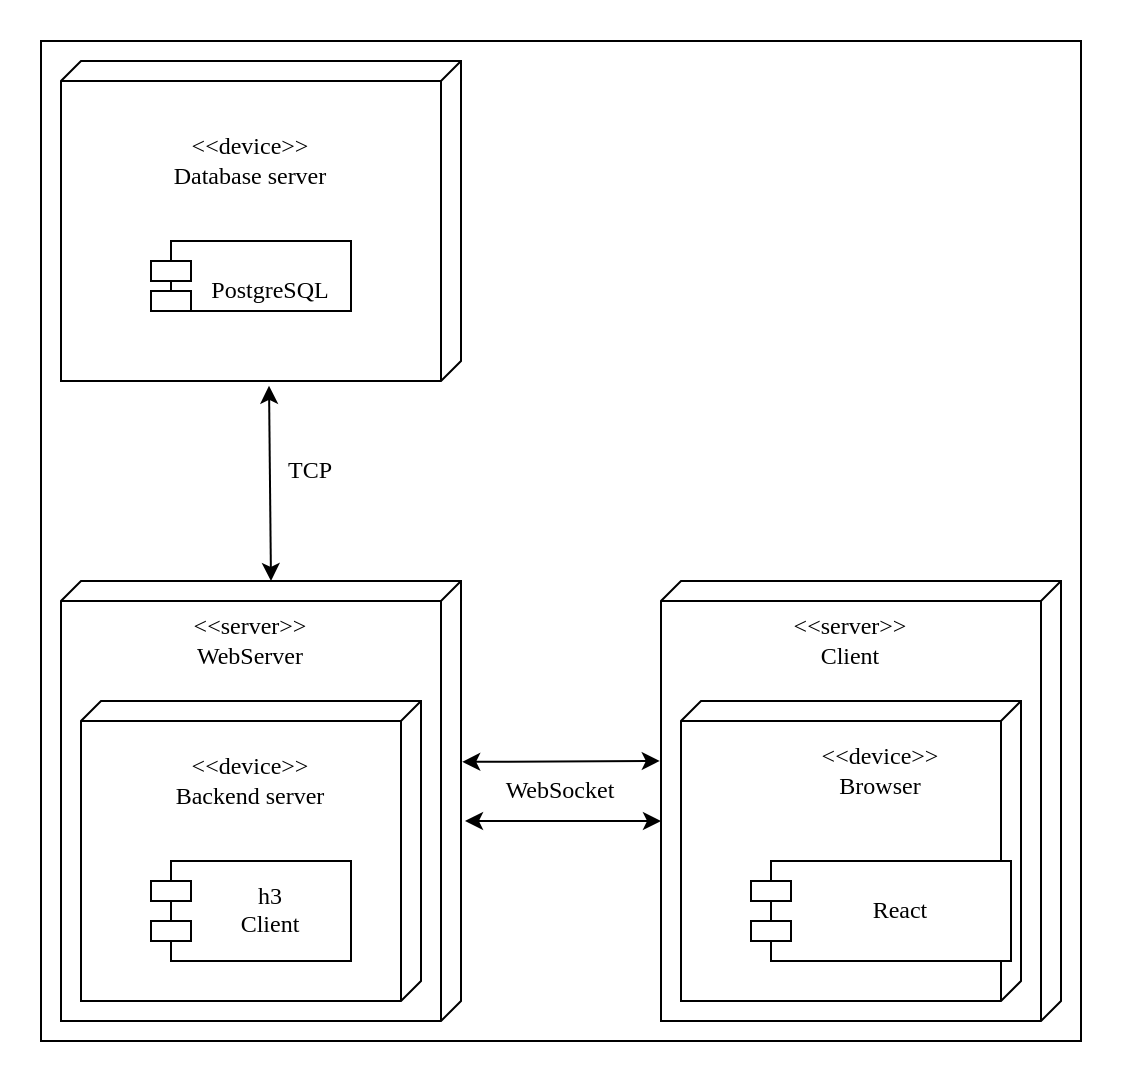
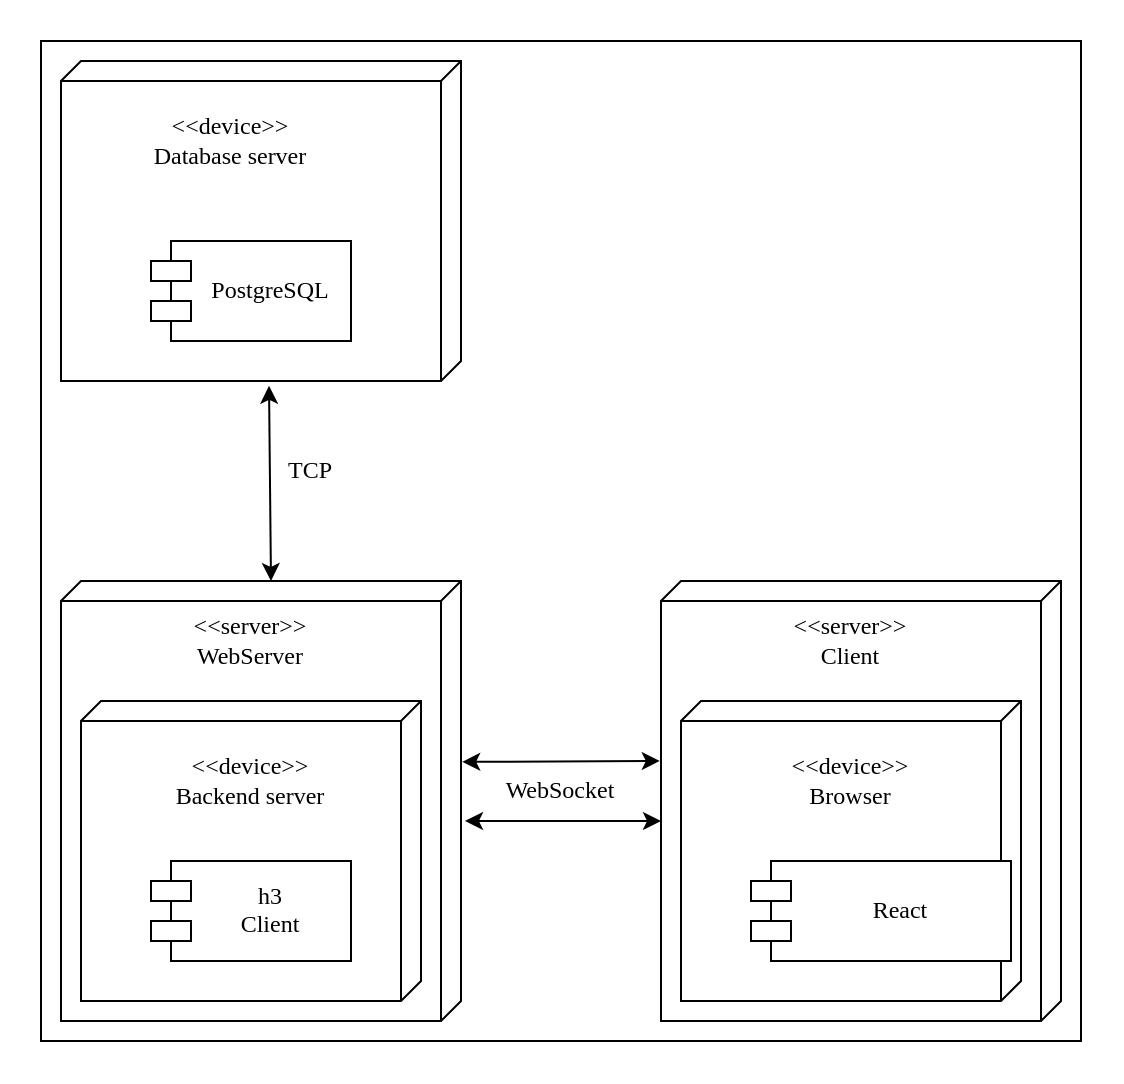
(251, 161) -> (231, 141)
(251, 276) -> (251, 291)
(881, 771) -> (851, 781)
